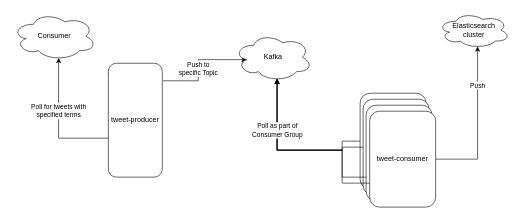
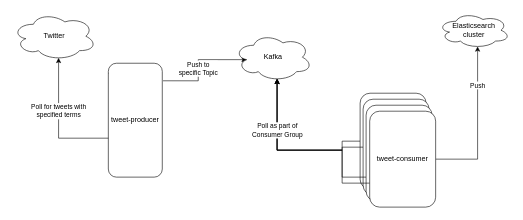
(54, 36) -> (54, 36)
